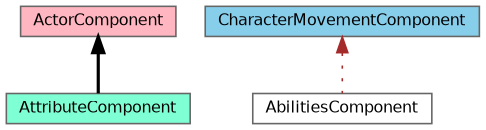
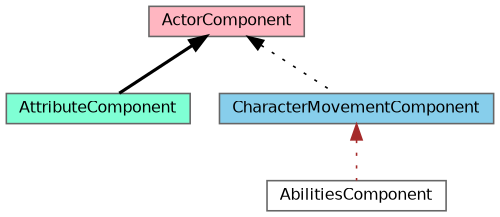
none -> (298, 69)
